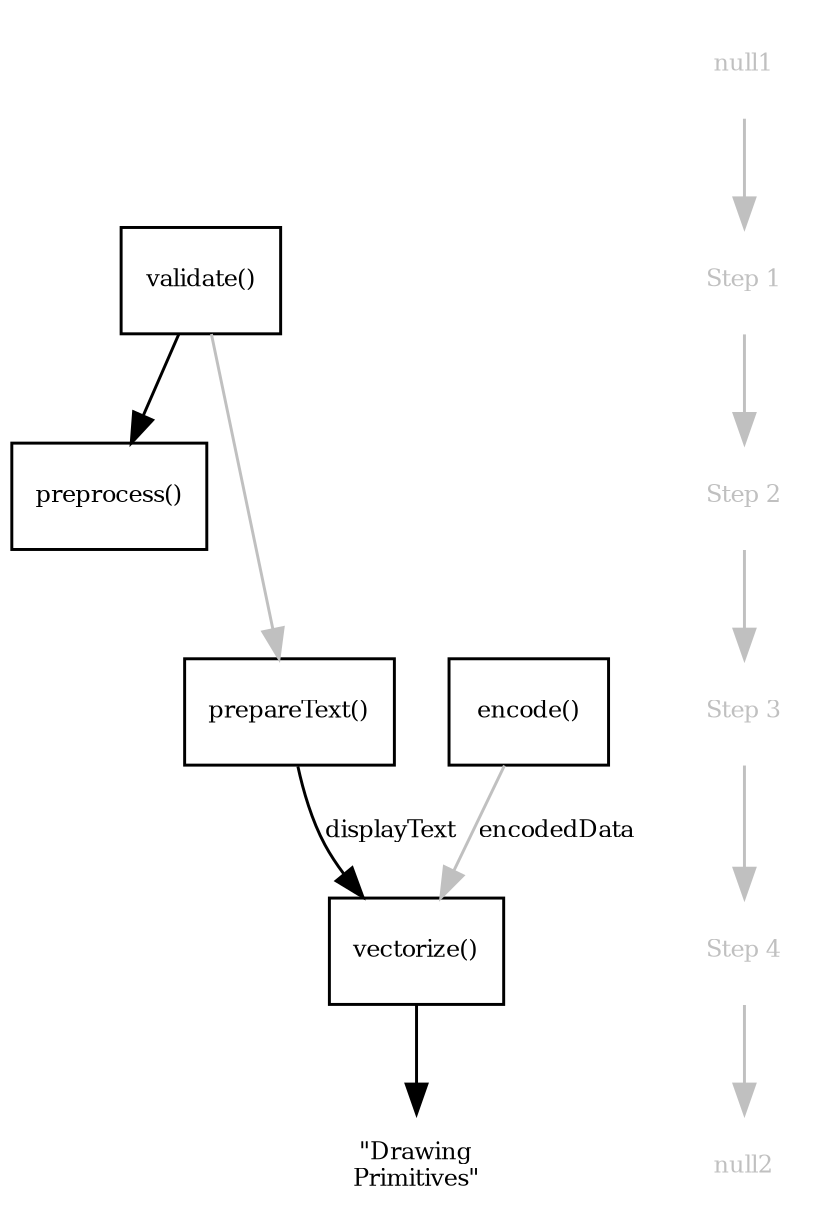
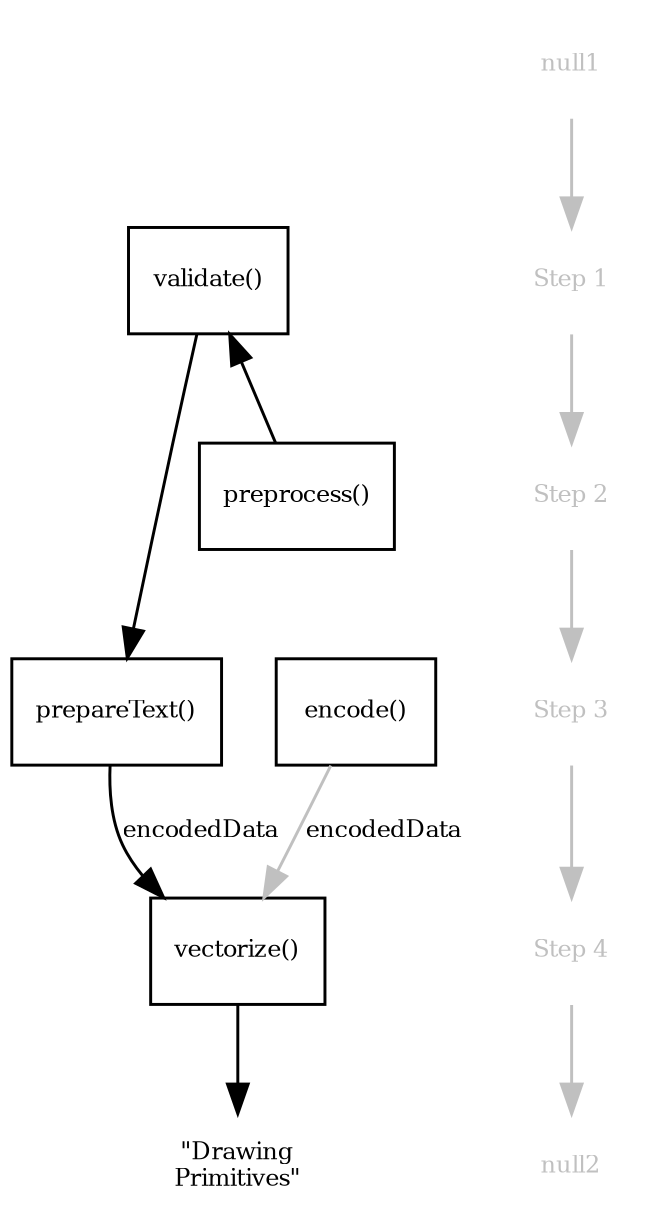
(161, 375) -> (259, 403)
(242, 482) -> (165, 481)
(391, 832) -> (201, 832)
